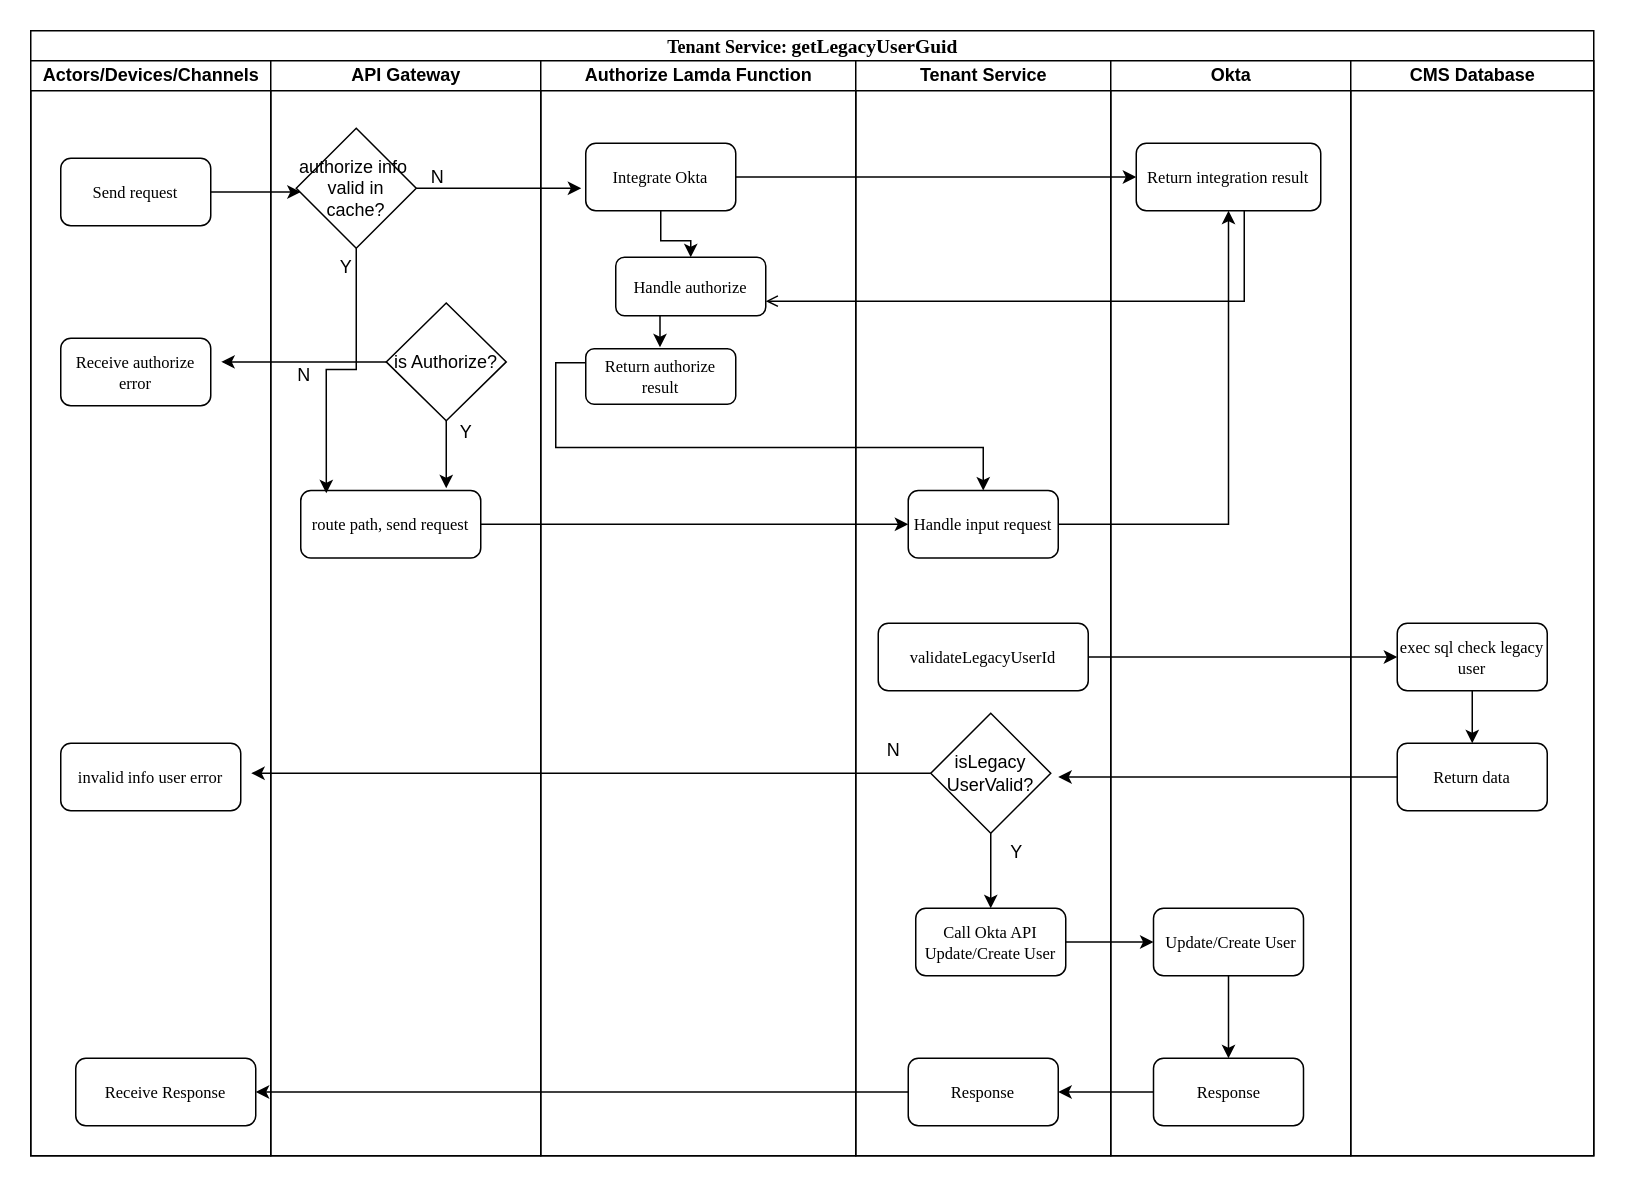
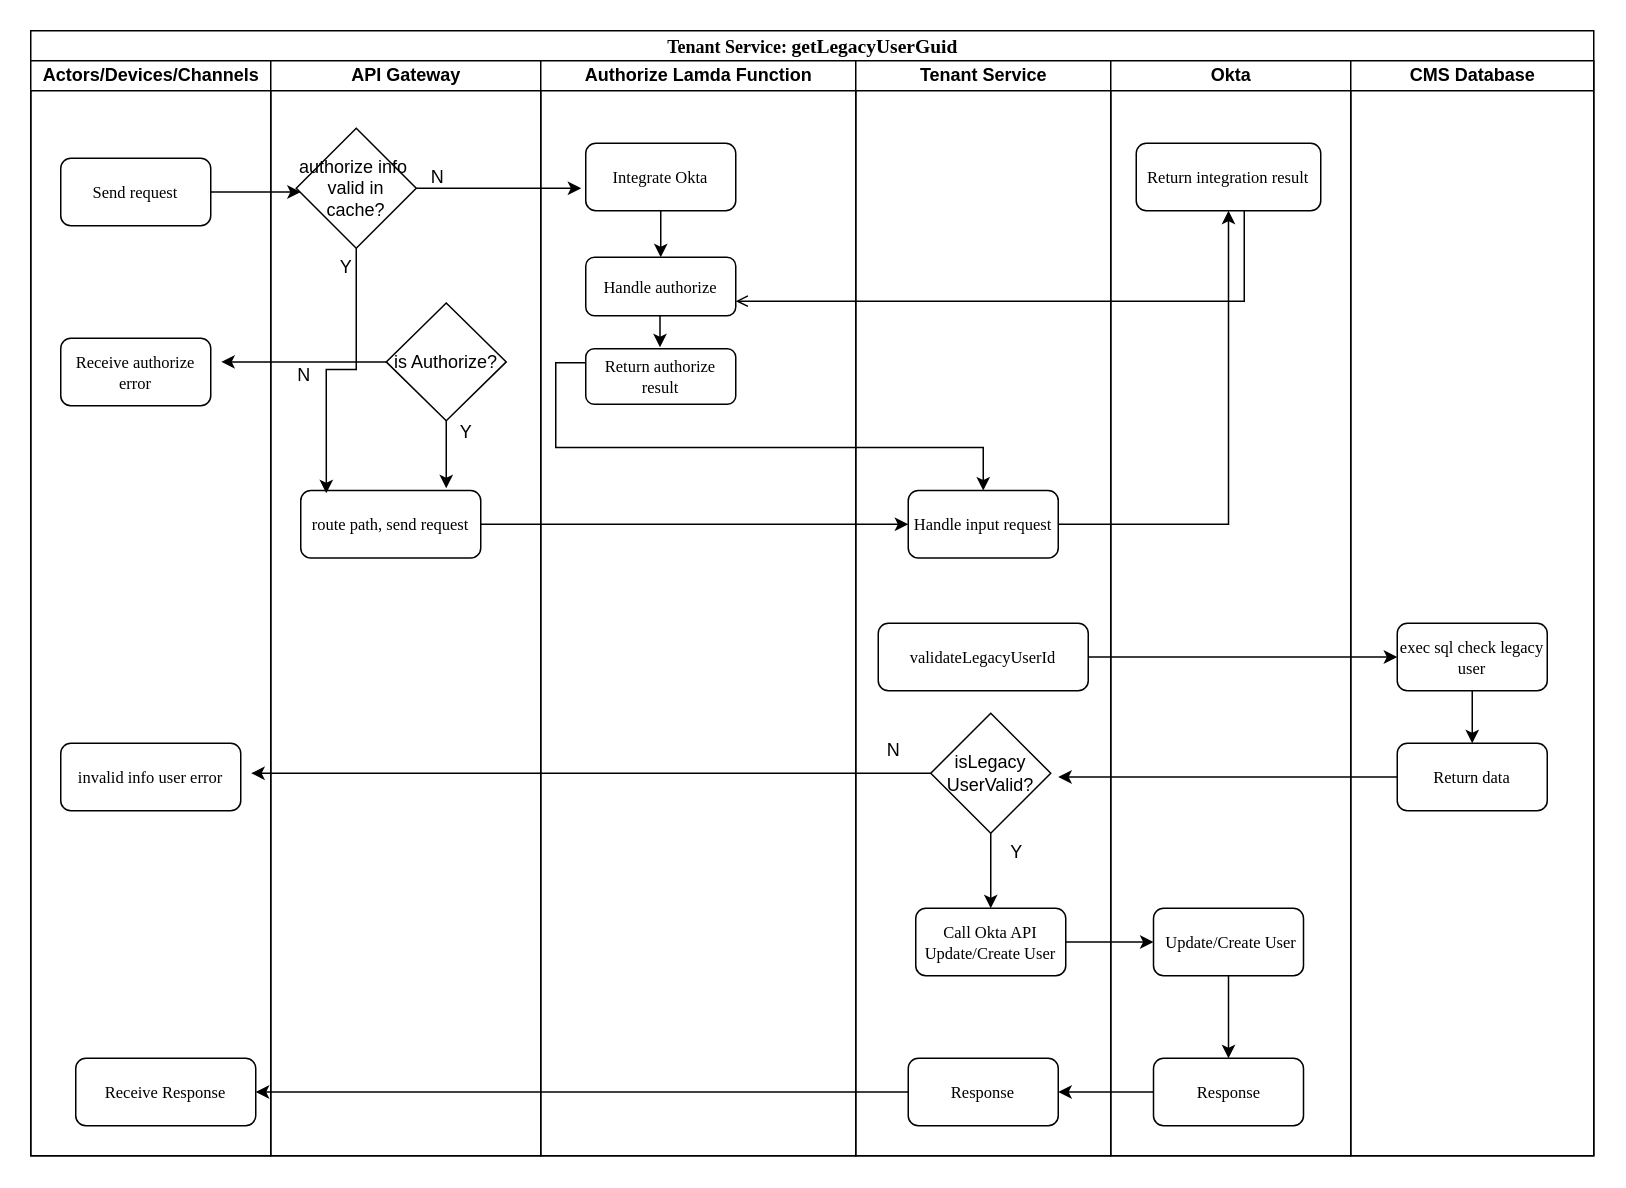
(931, 177) -> none
(691, 287) -> (661, 287)
